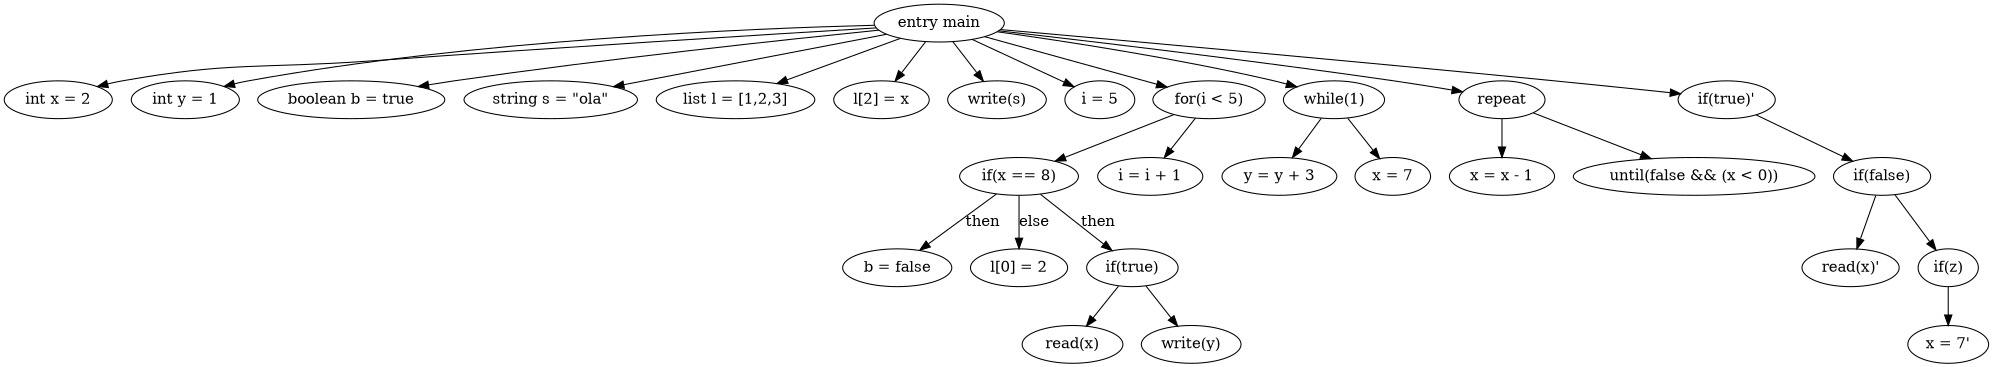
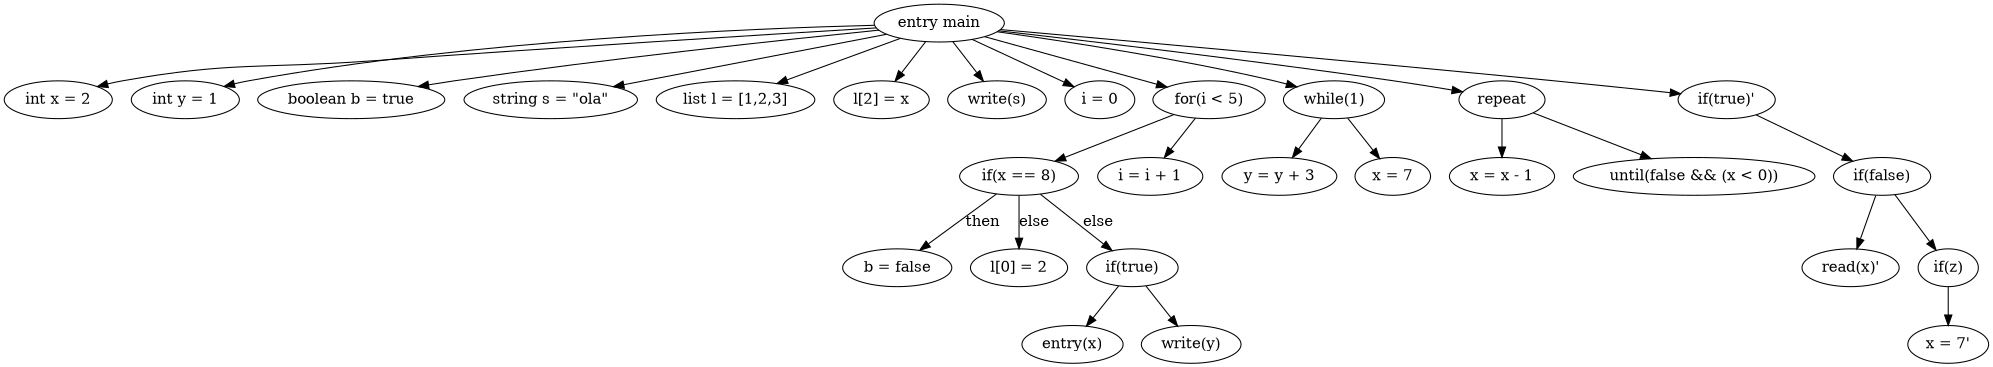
(1100, 100) -> (1100, 100)
(1098, 222) -> (1098, 222)
(1073, 344) -> (1073, 344)
